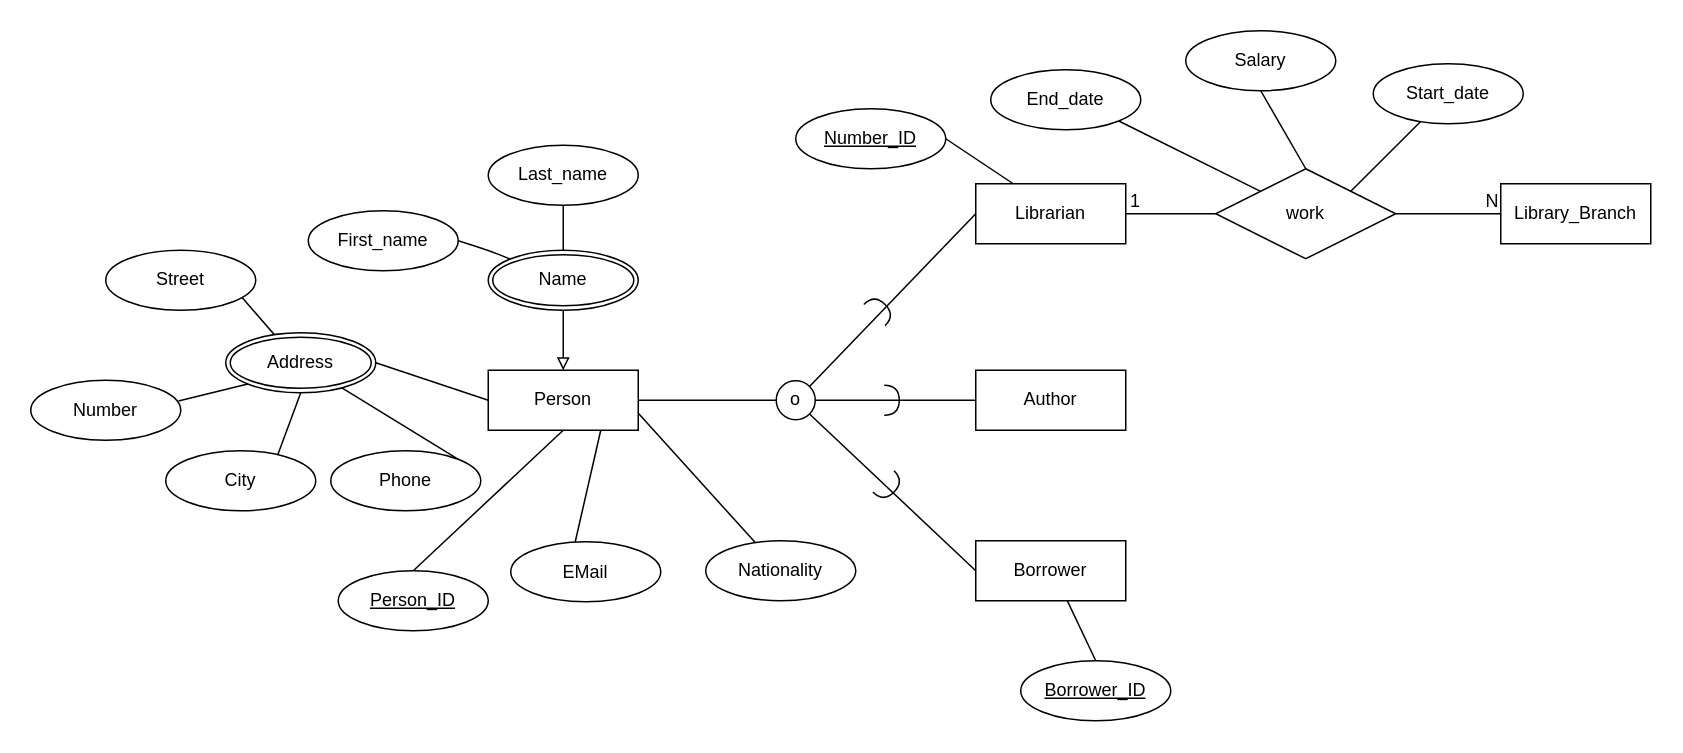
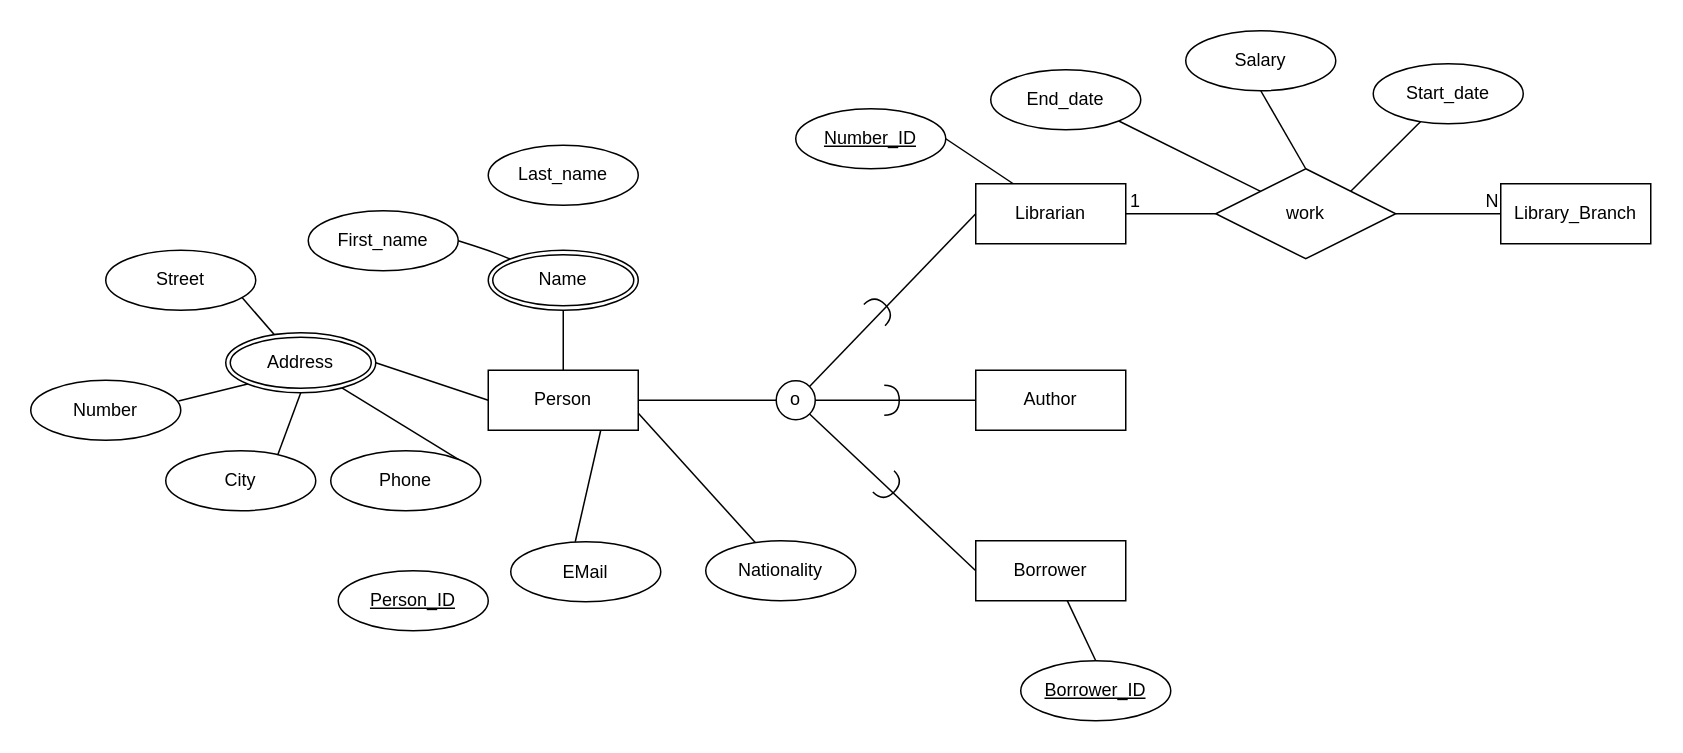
(563, 227) -> none
(563, 356) -> (563, 362)
(488, 501) -> none
